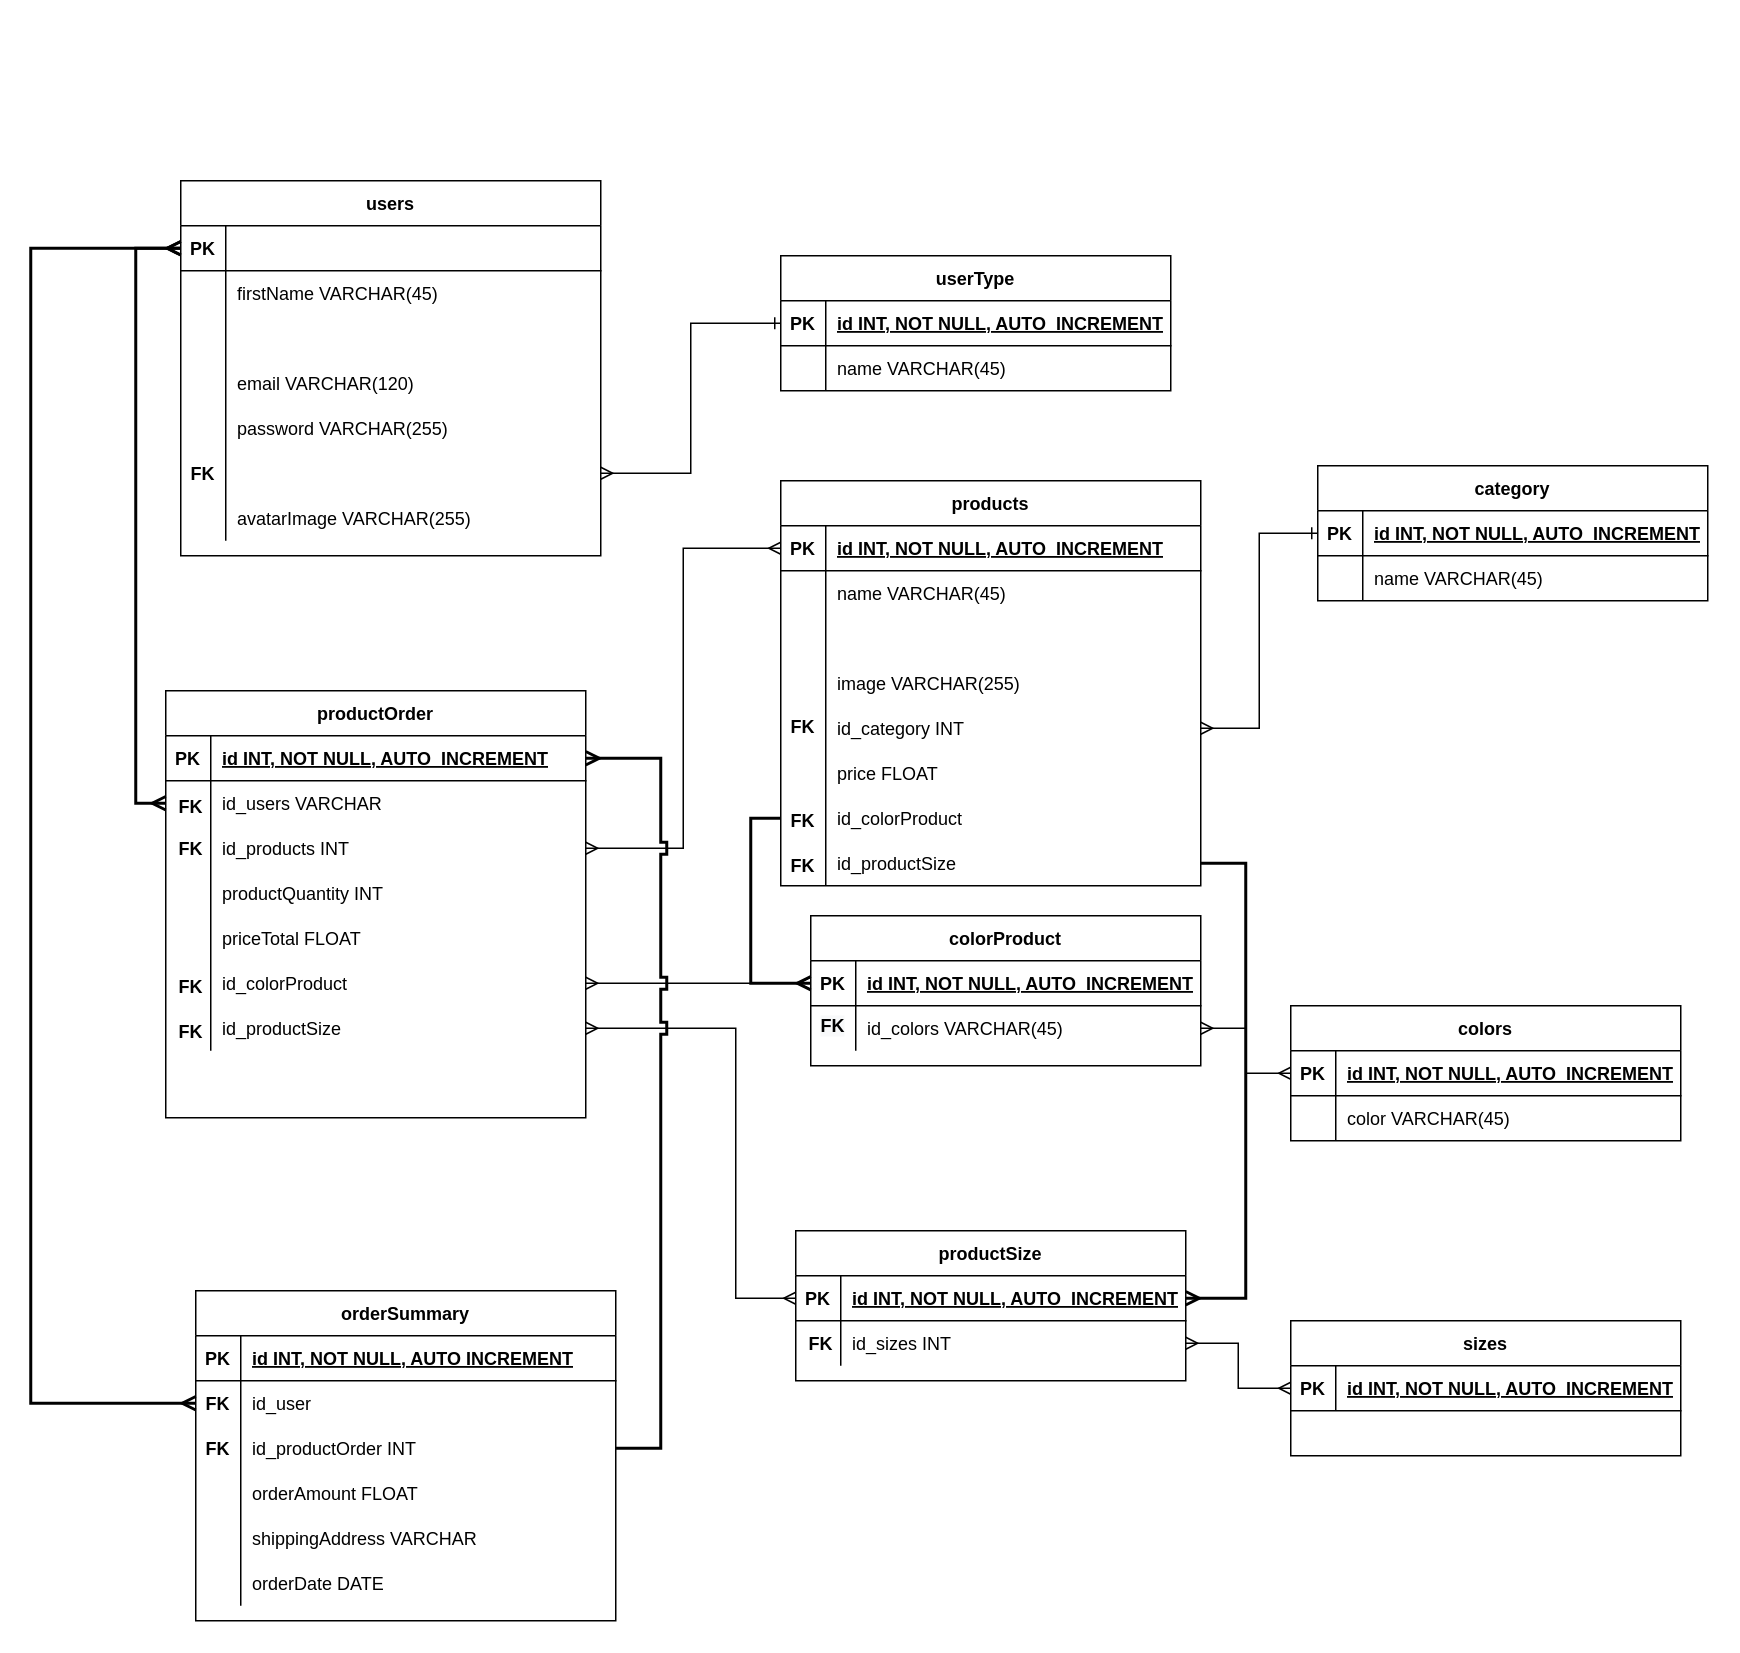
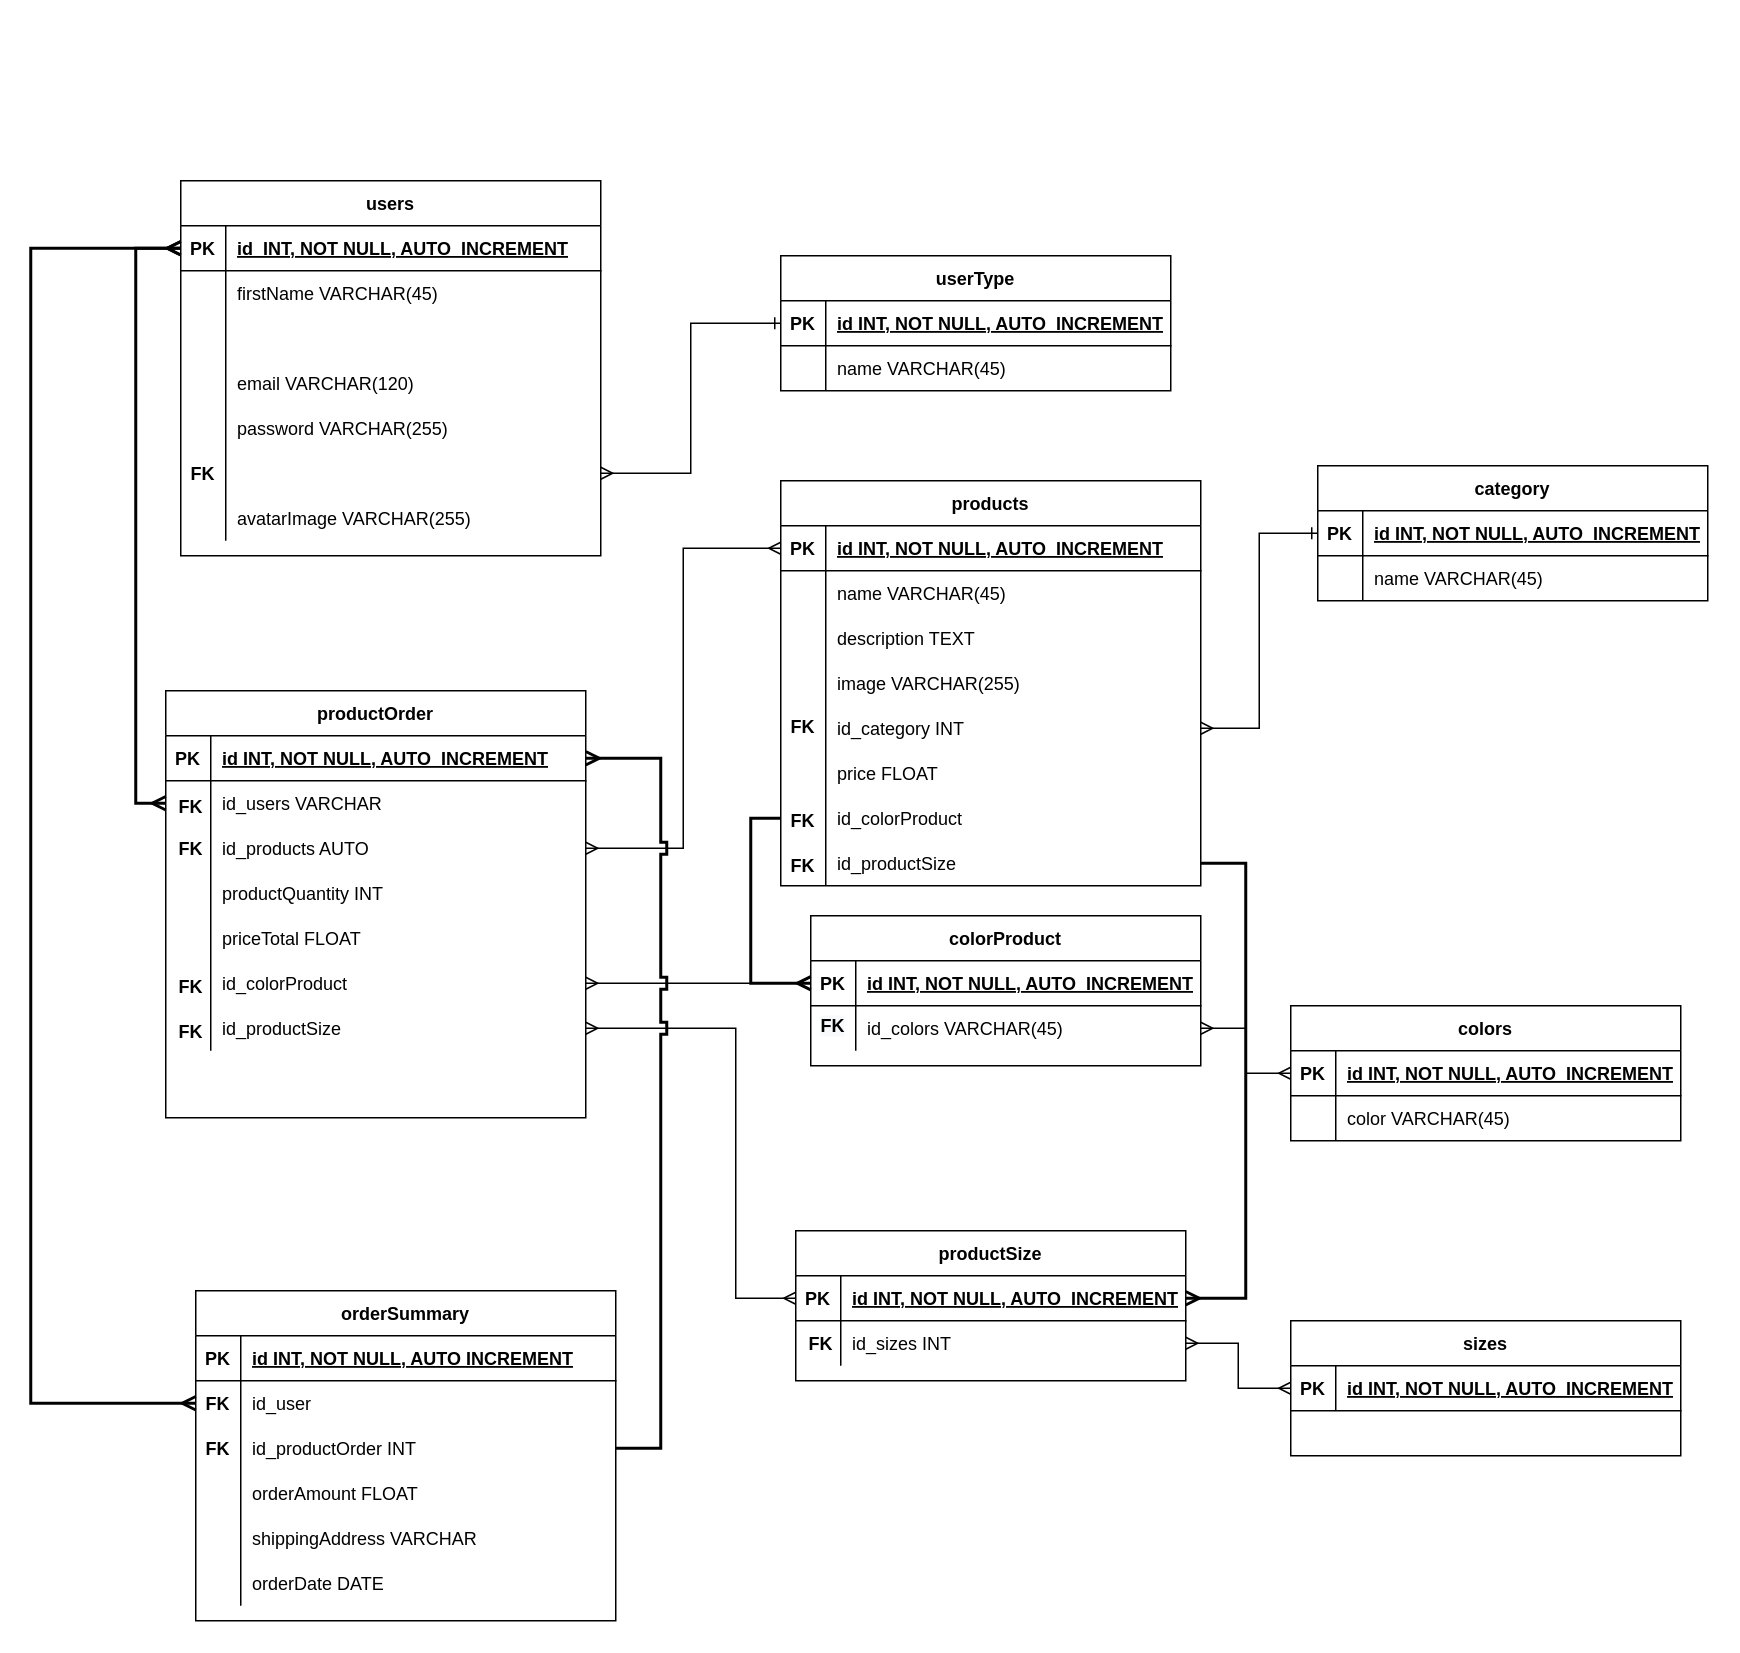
none -> (413, 248)
none -> (1013, 638)
(293, 849) -> (298, 849)
